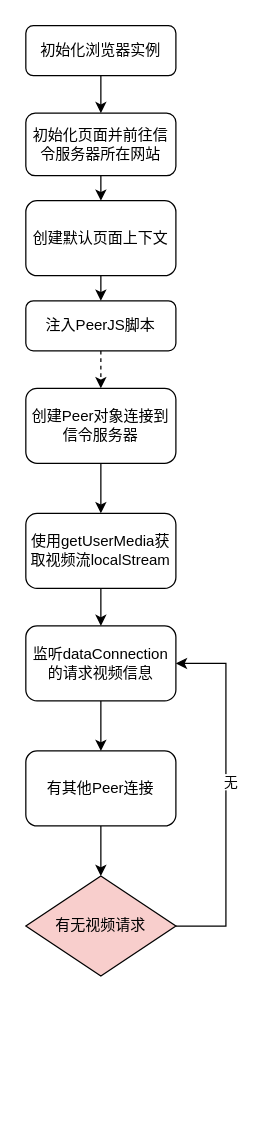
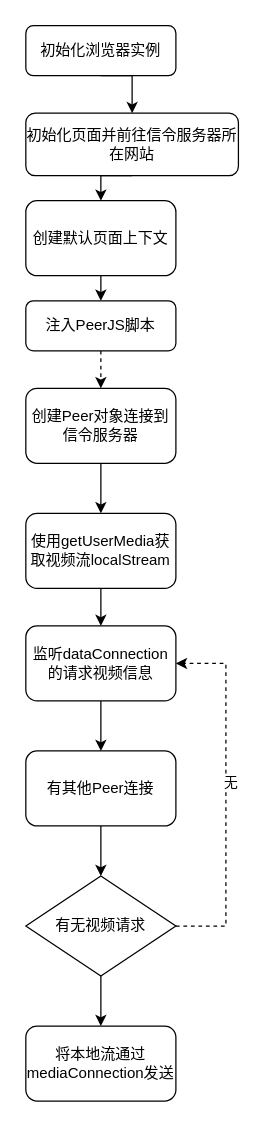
(101, 144) -> (132, 144)
(226, 882) -> (226, 882)
(101, 926) -> (101, 926)
none -> (101, 997)
none -> (101, 1063)
